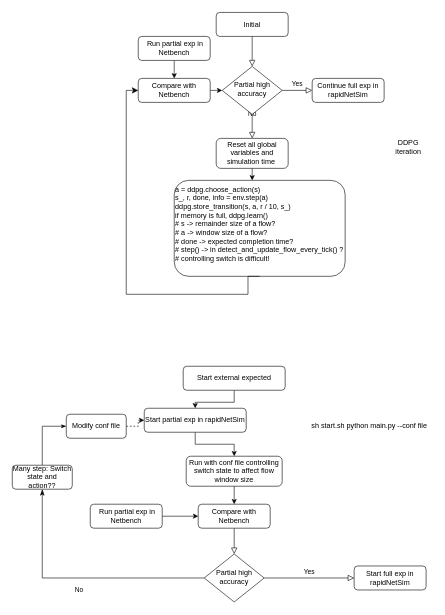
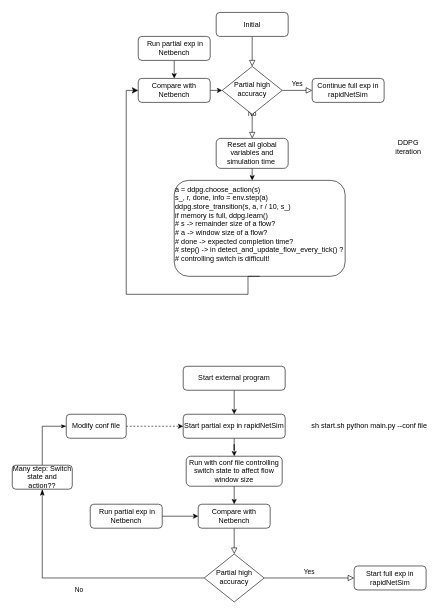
(234, 378) -> (234, 378)
(195, 420) -> (234, 426)
